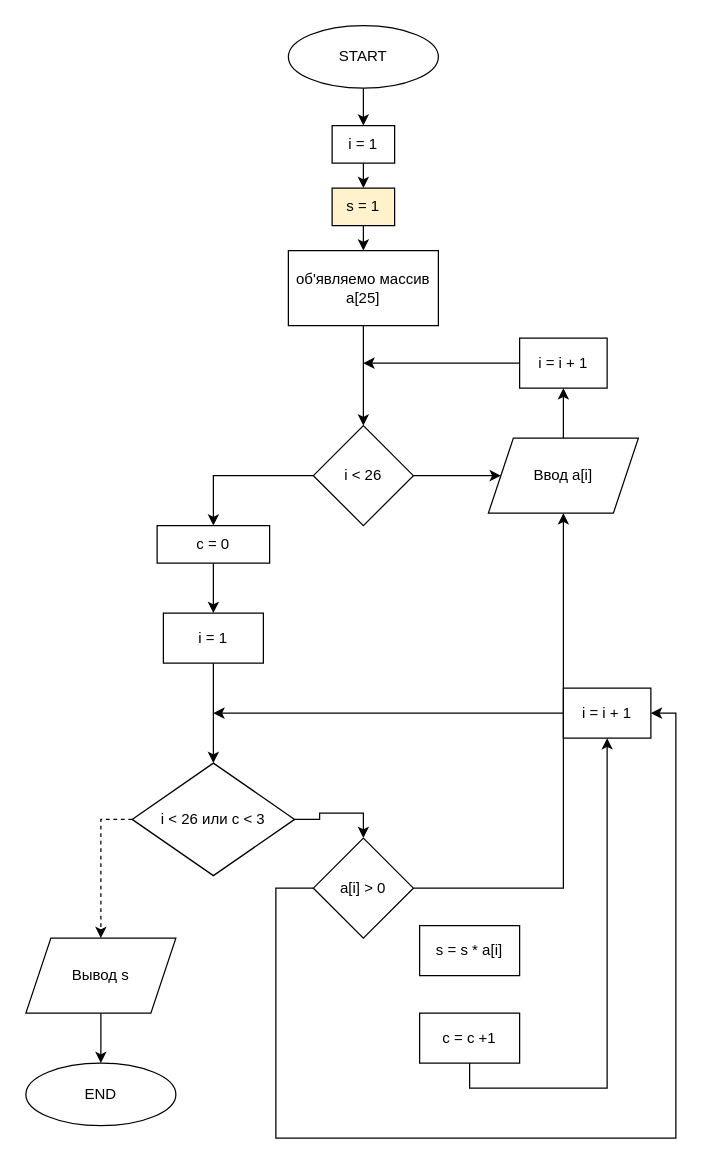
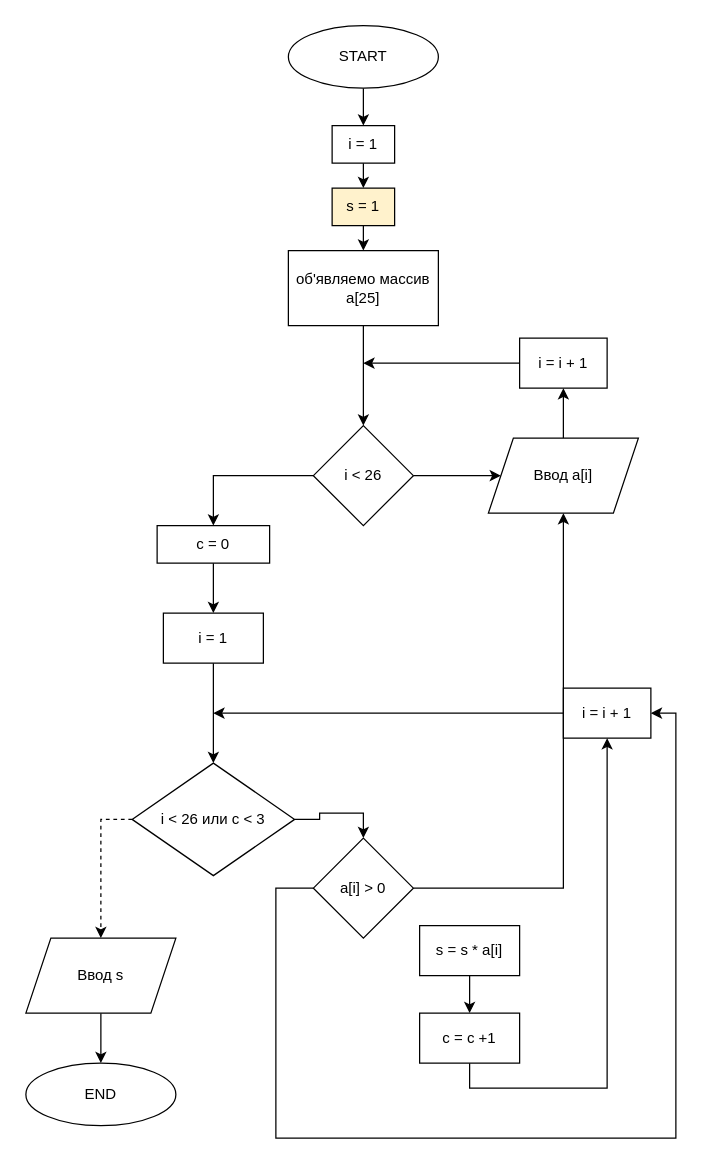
(101, 976) -> (101, 976)
none -> (469, 990)
